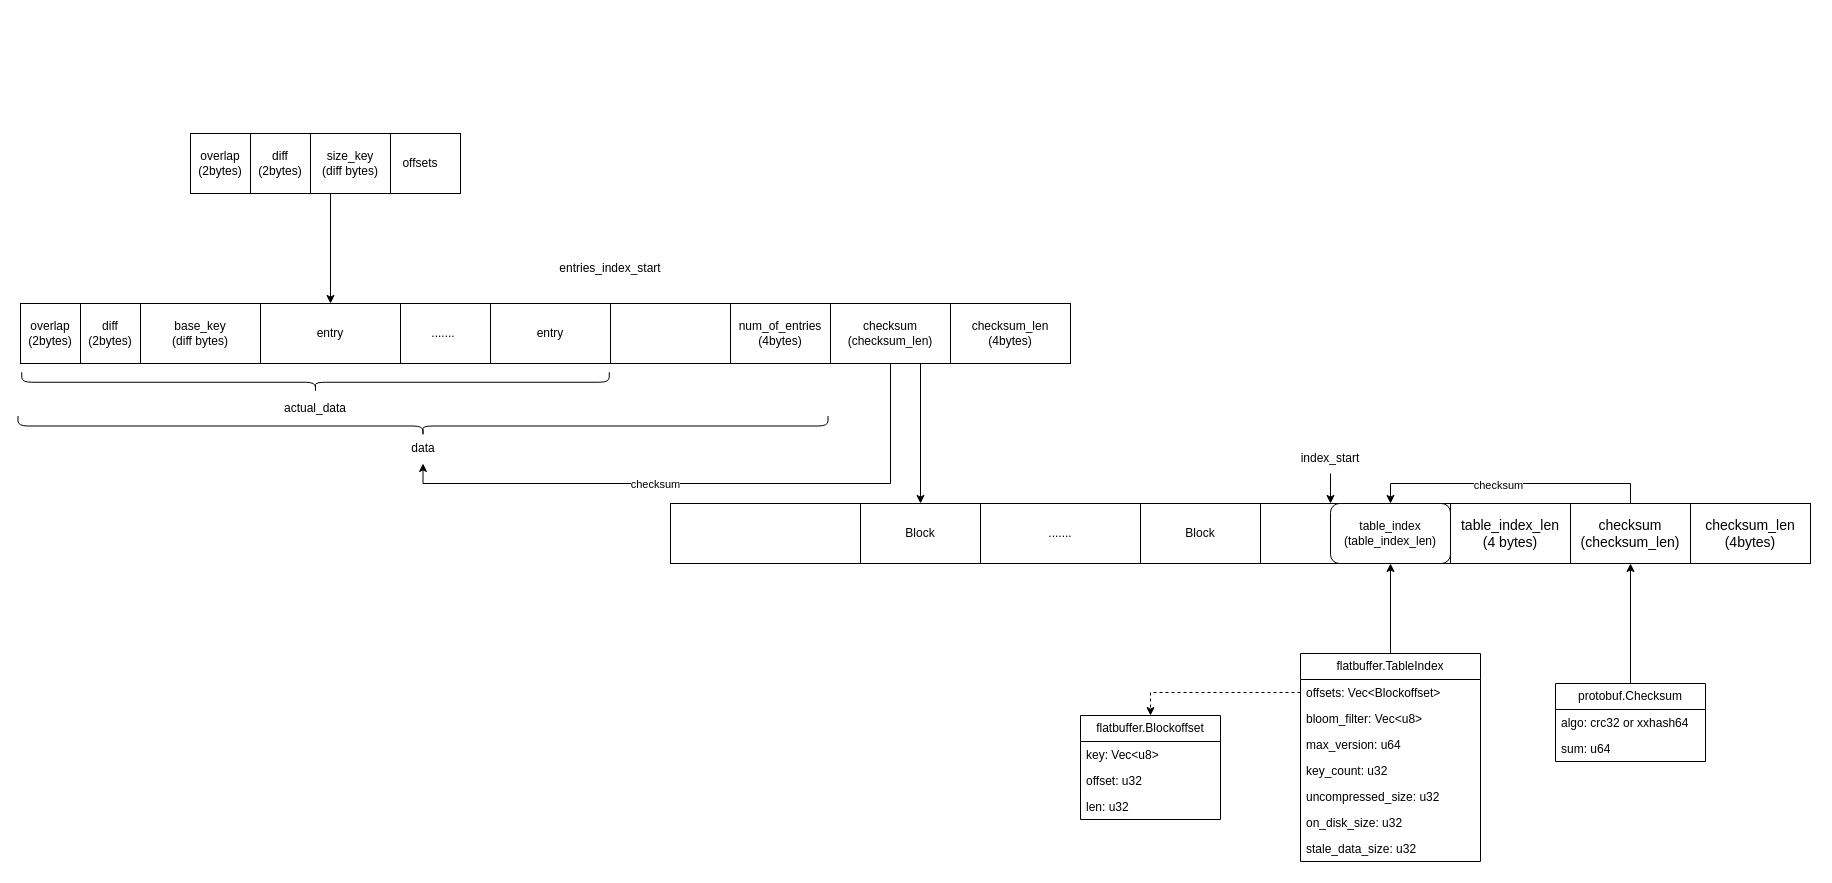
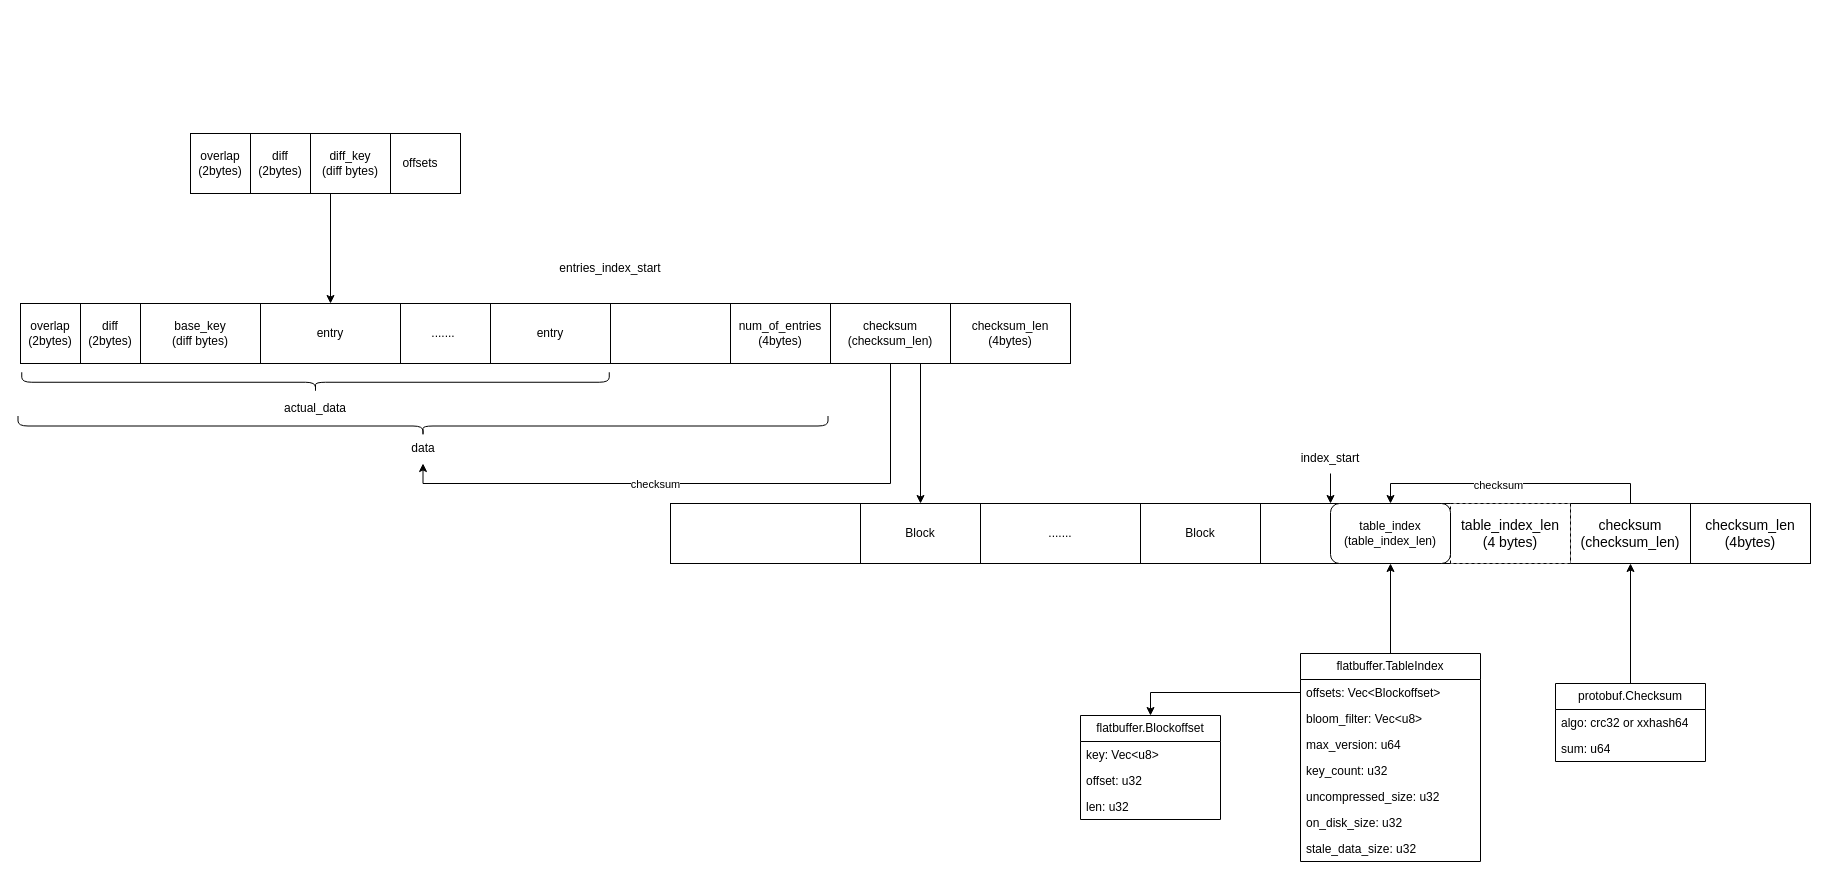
(351, 164) -> (351, 164)
(1511, 534) -> (1511, 534)
(1217, 693) -> (1217, 693)
